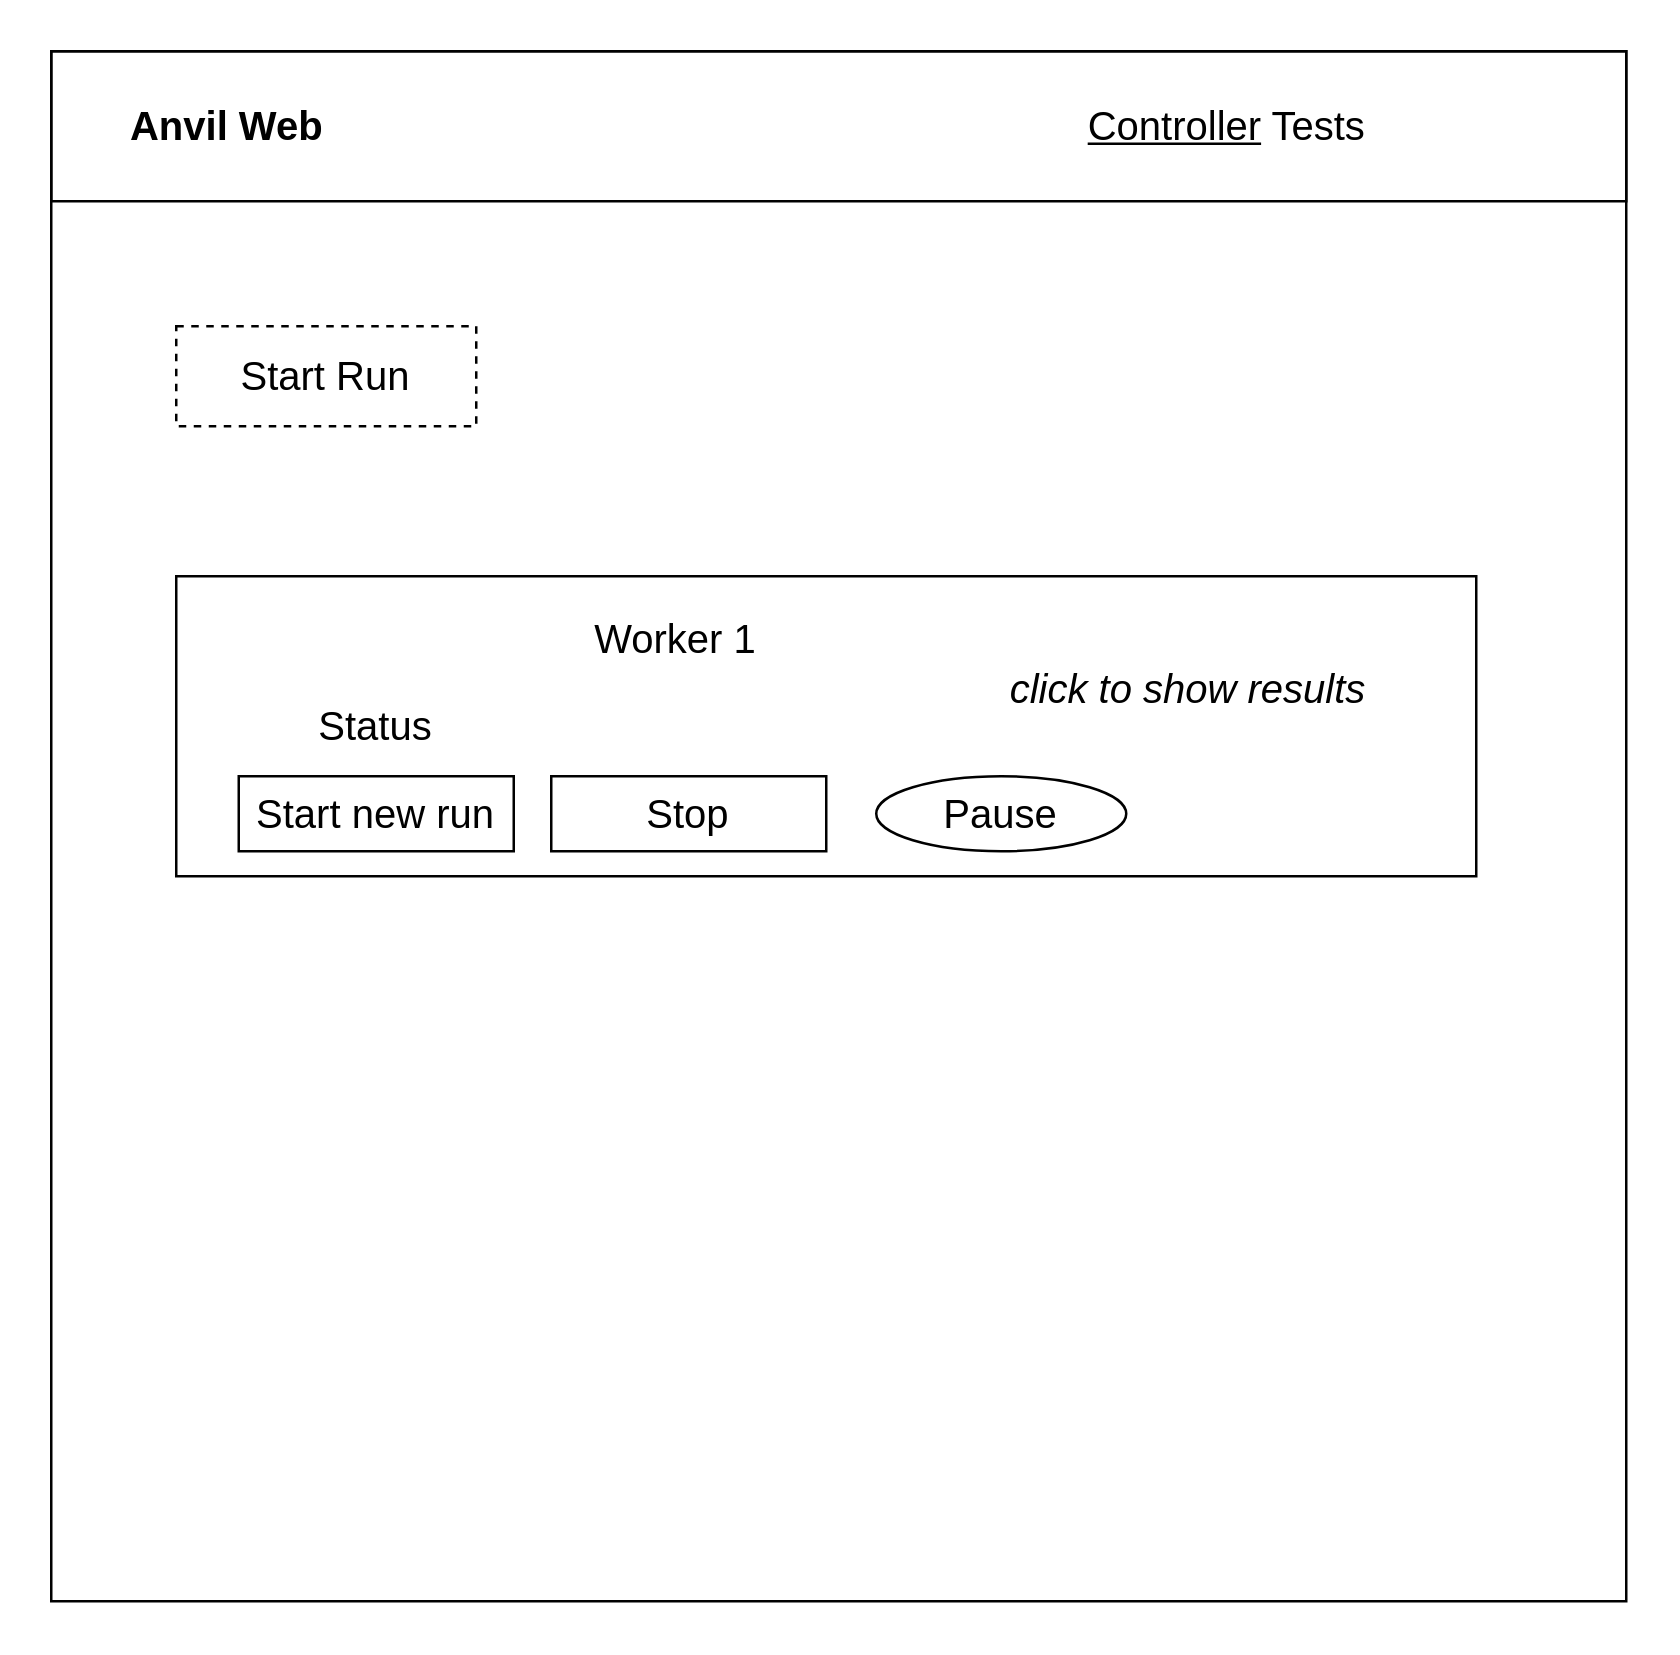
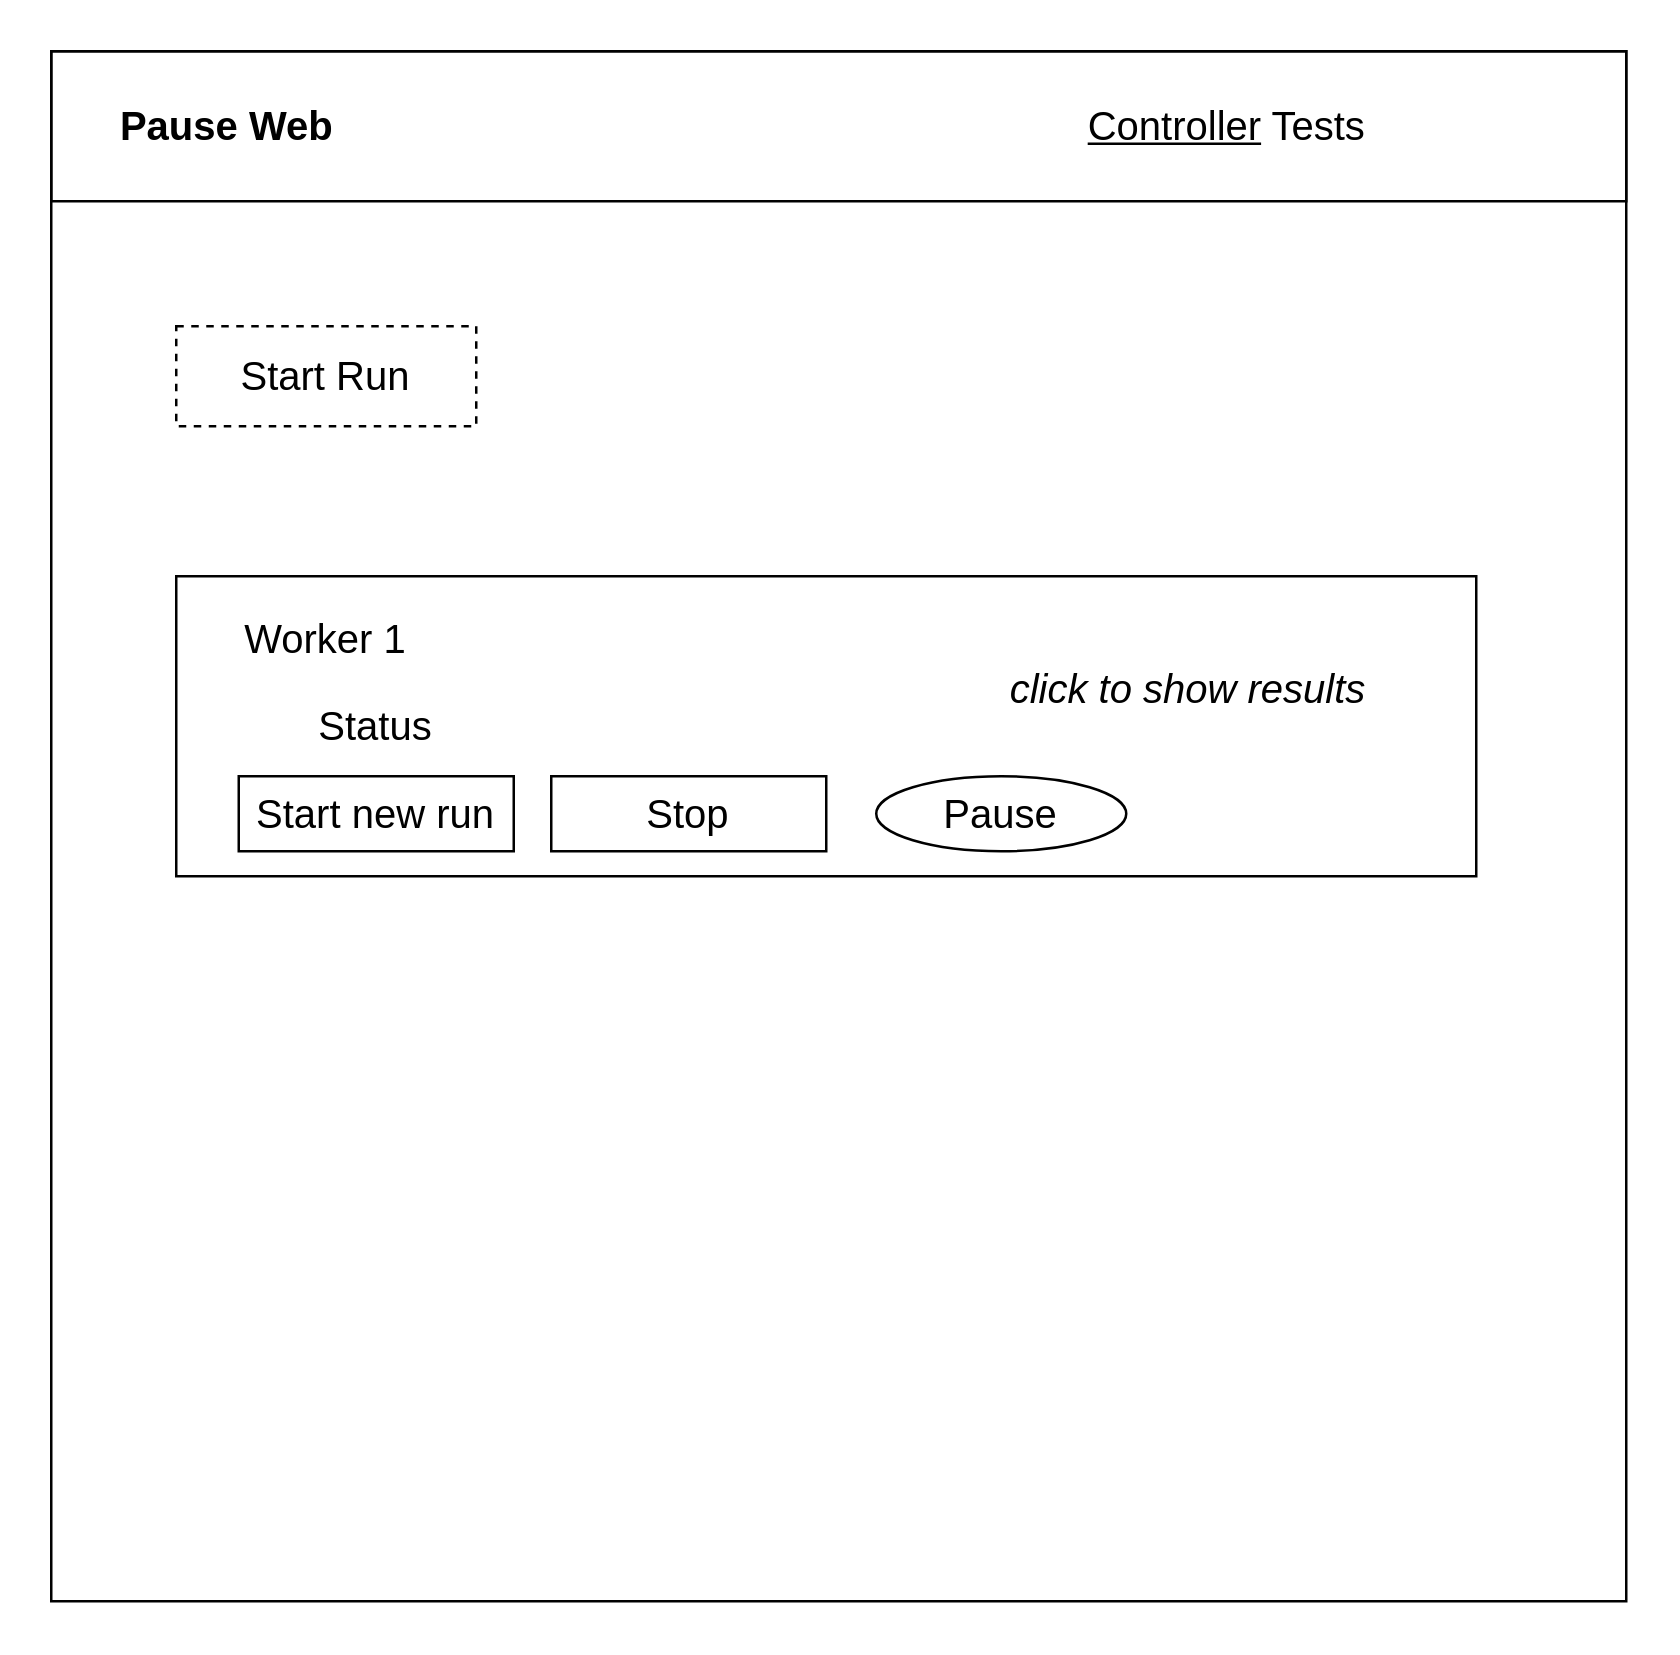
(228, 126) -> (228, 126)
(676, 639) -> (326, 639)
